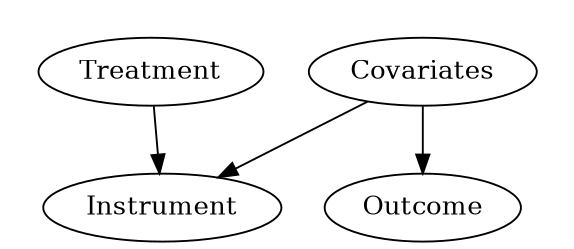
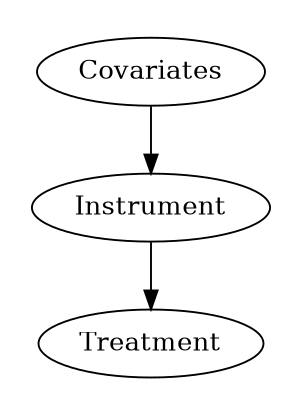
(156, 133) -> (151, 266)
(423, 208) -> none
